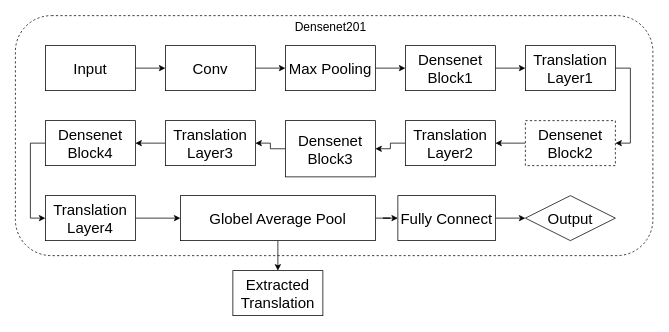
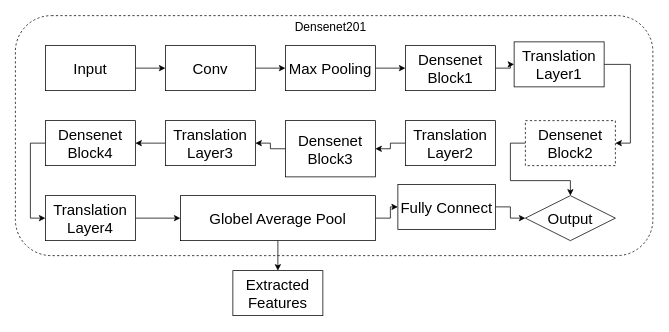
(570, 68) -> (559, 64)
(508, 143) -> (525, 180)
(447, 218) -> (447, 207)
(278, 293) -> (278, 293)
